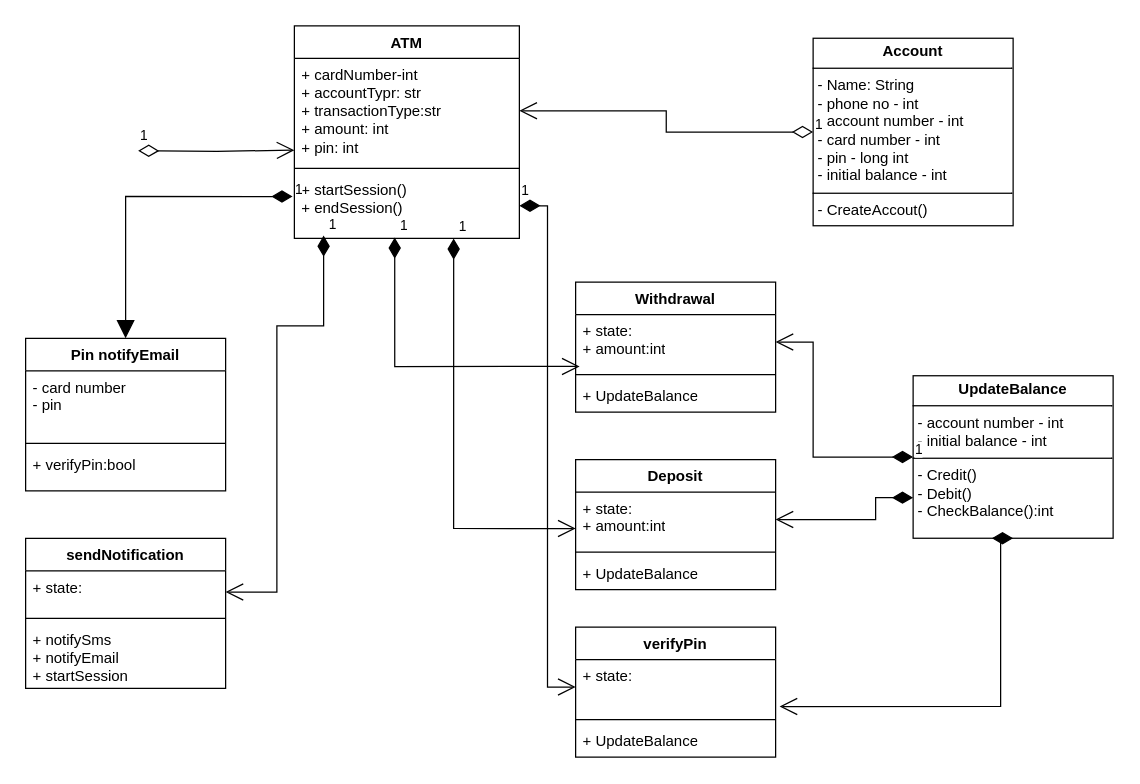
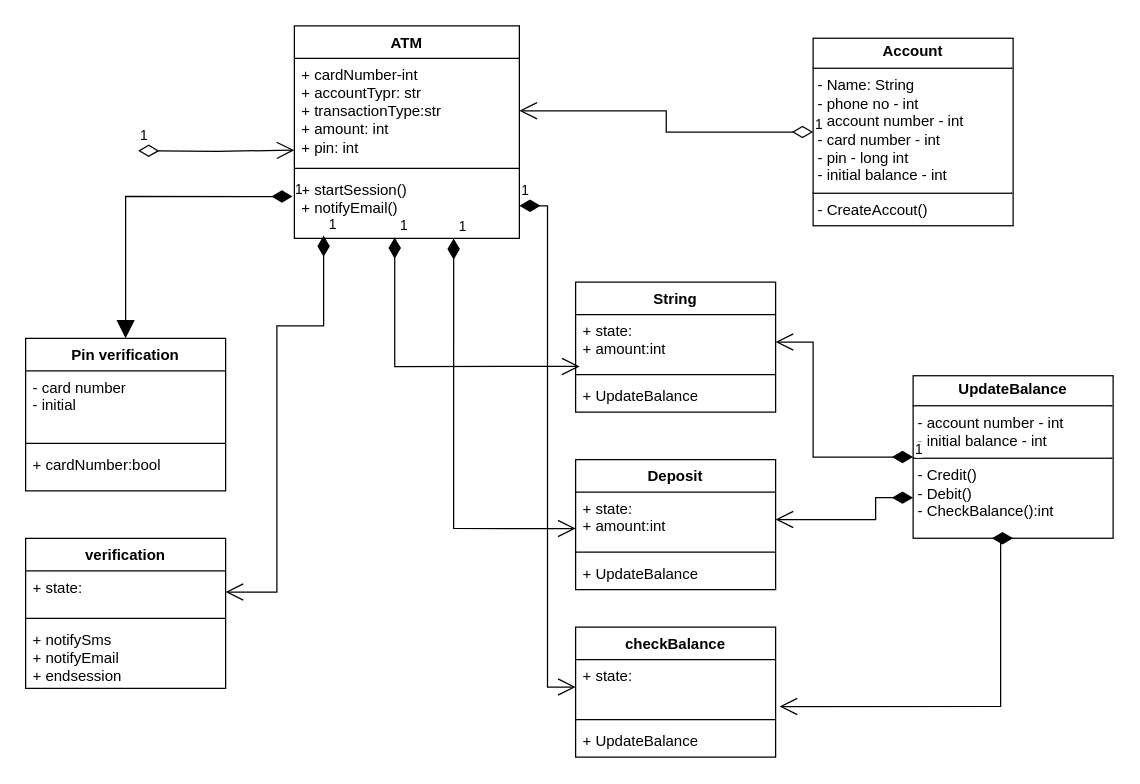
(365, 200) -> (365, 200)
(676, 300) -> (676, 300)
(126, 356) -> (126, 356)
(84, 397) -> (84, 397)
(91, 466) -> (99, 466)
(126, 556) -> (126, 556)
(676, 645) -> (676, 645)
(88, 659) -> (80, 659)
